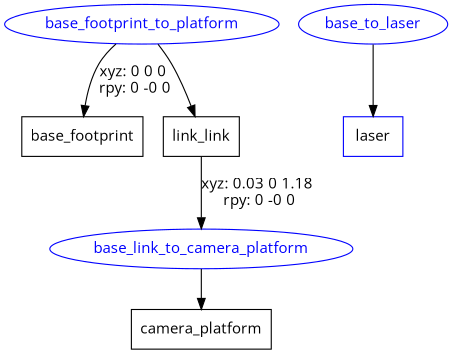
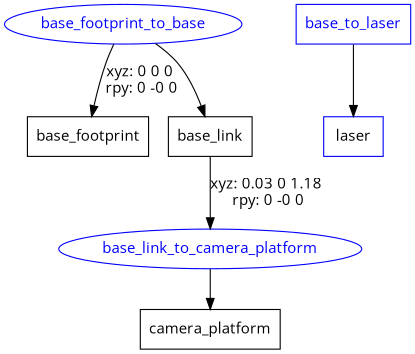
(142, 24) -> (123, 24)
(373, 24) -> (353, 24)
(201, 137) -> (210, 137)
